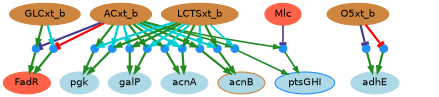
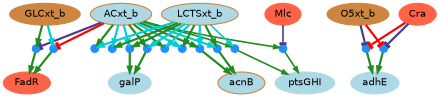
(121, 14) -> (121, 14)
(200, 14) -> (200, 14)
none -> (418, 14)
(79, 83) -> none
(184, 83) -> none
(305, 83) -> (305, 83)
